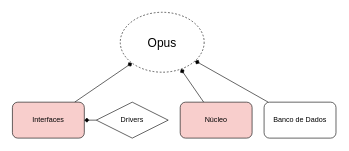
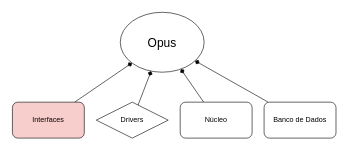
(162, 42) -> (162, 42)
(90, 120) -> (144, 91)
(216, 120) -> (216, 120)
